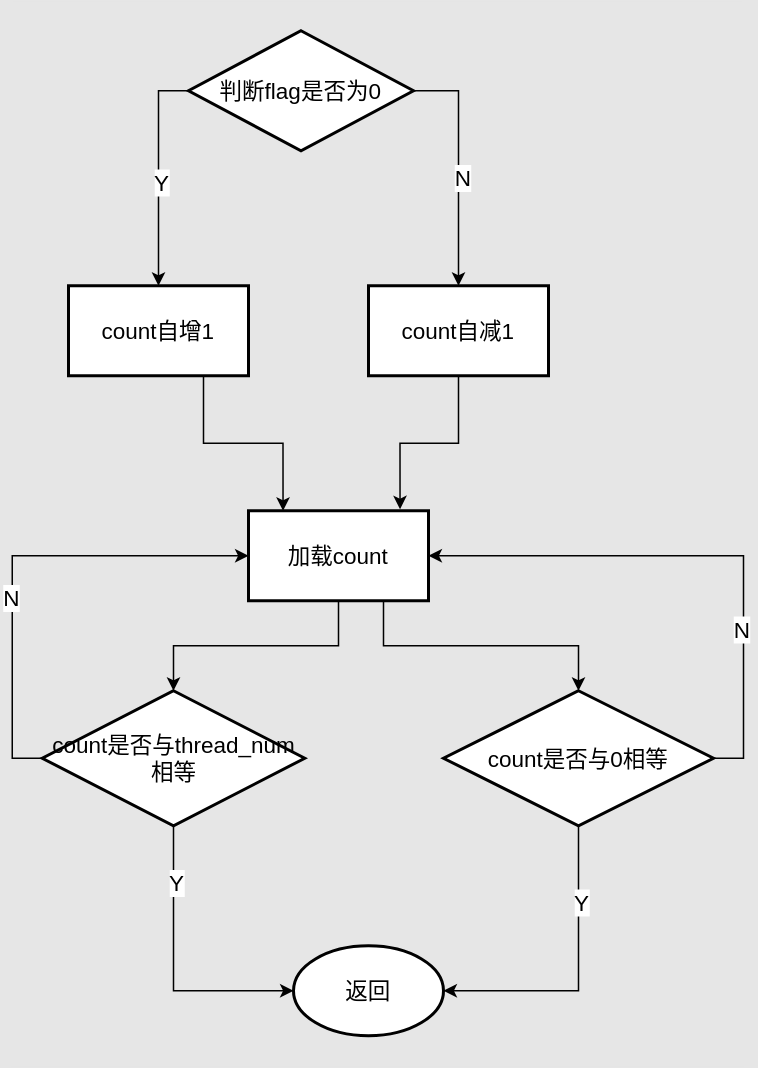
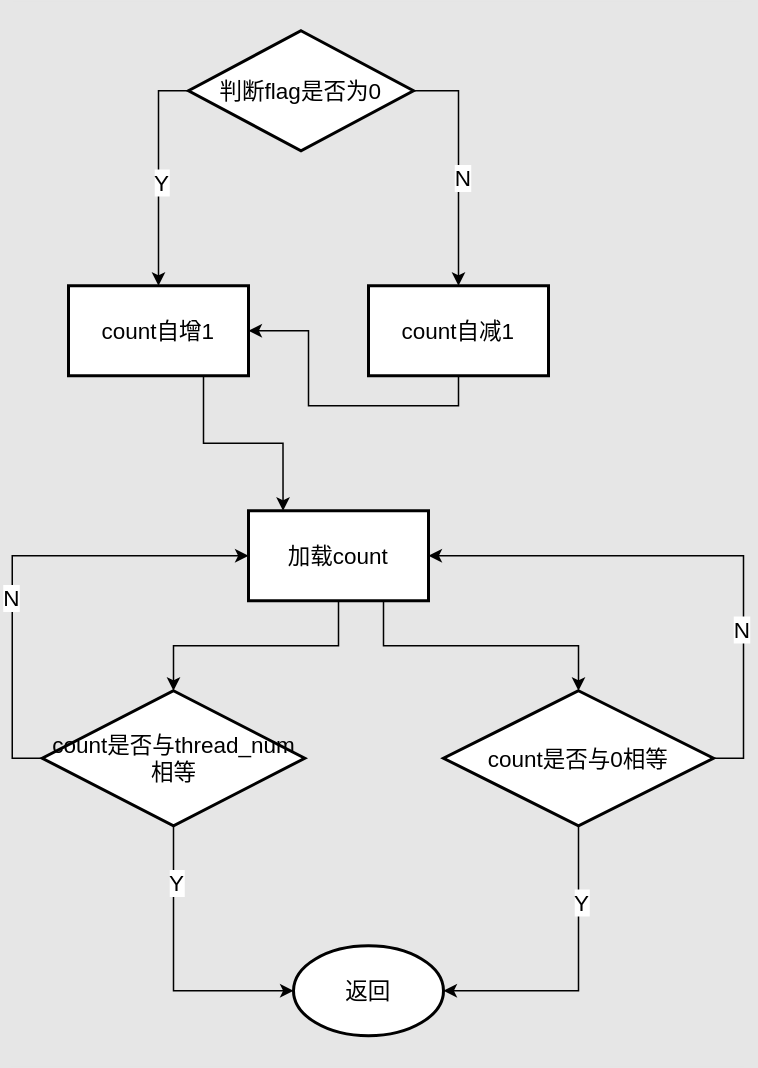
(421, 443) -> (322, 406)
